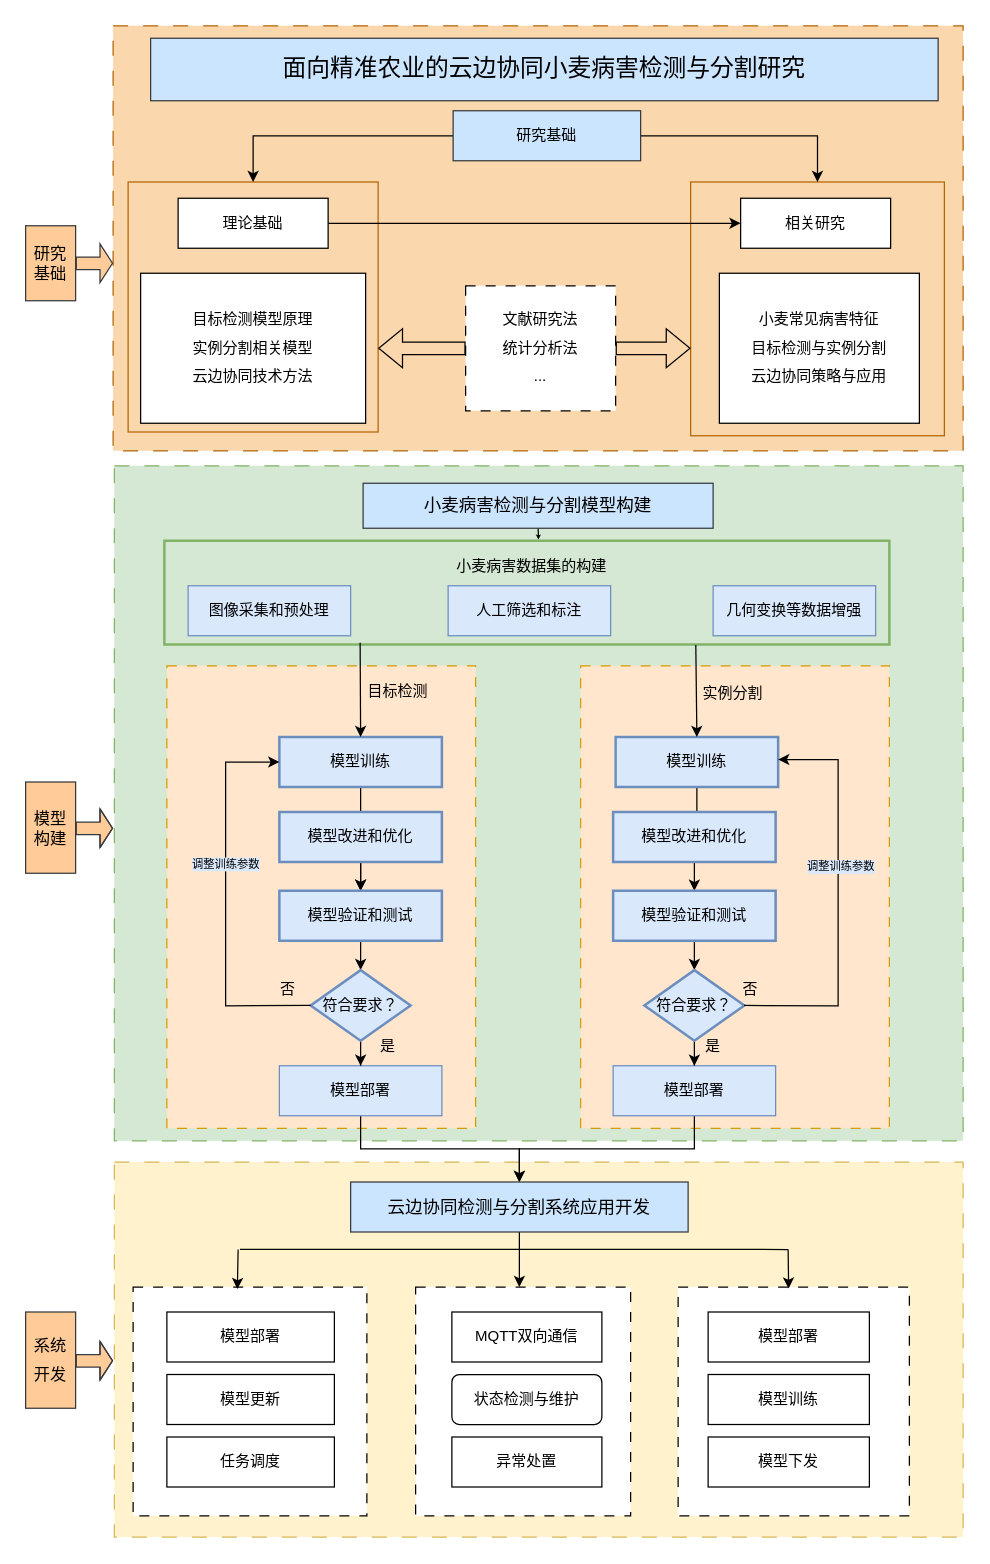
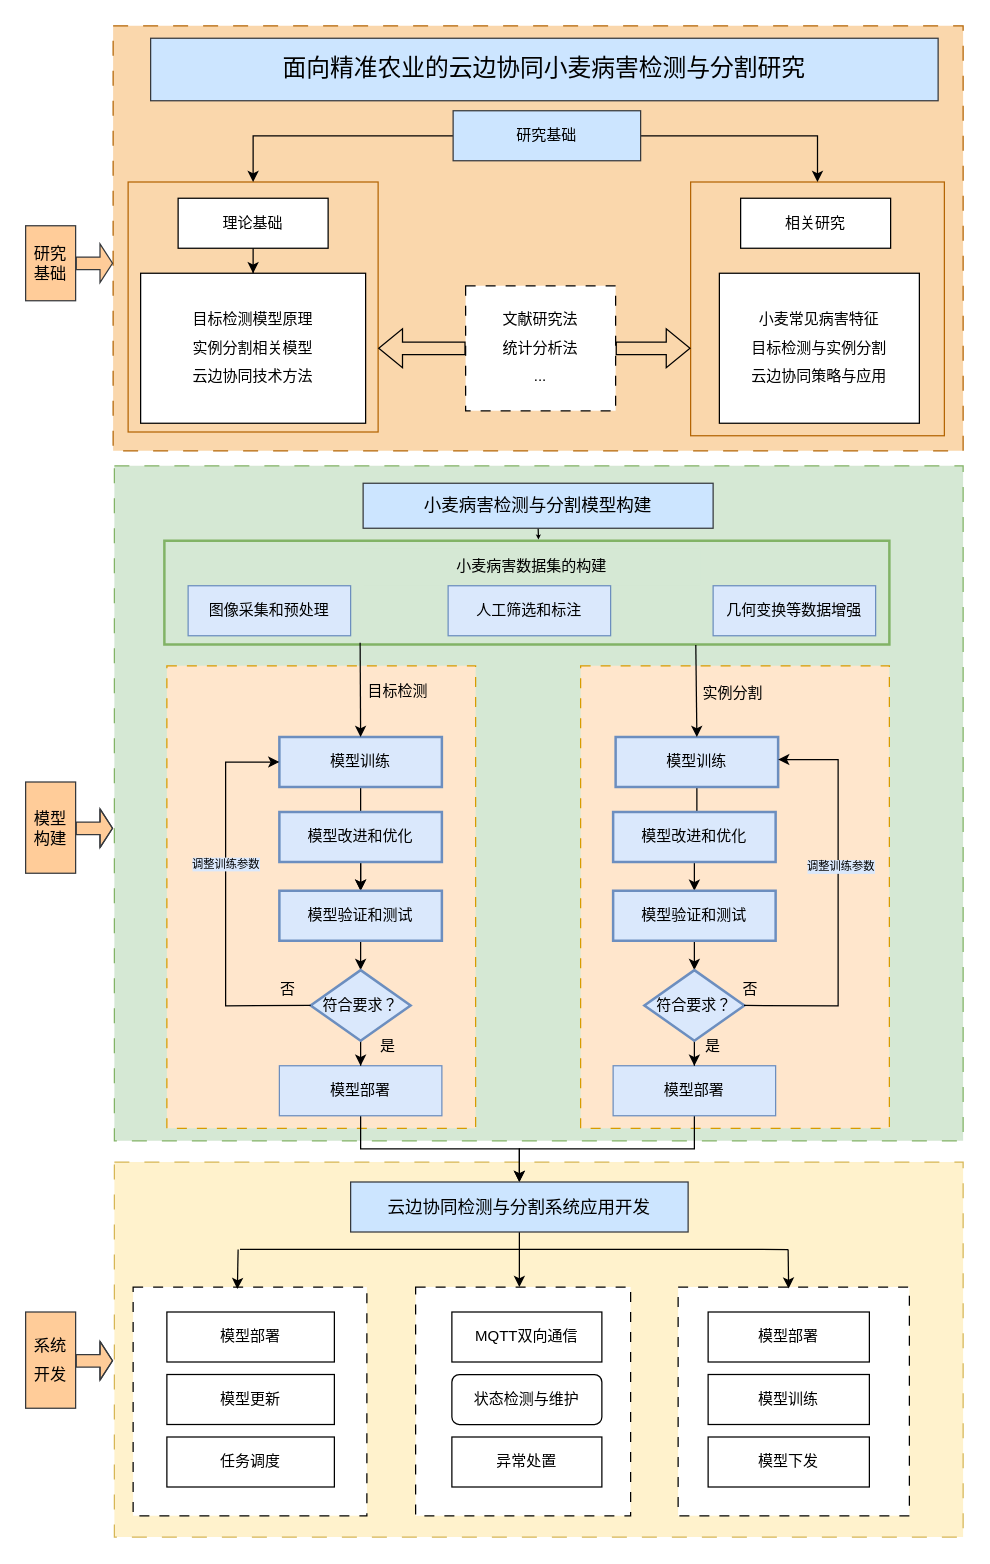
(530, 223) -> (253, 265)
